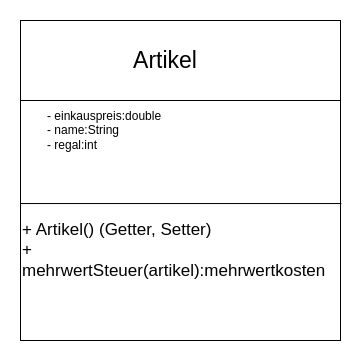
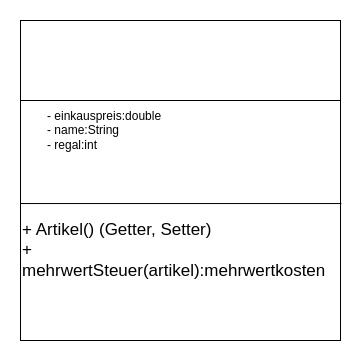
(166, 61) -> none
